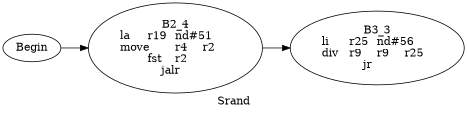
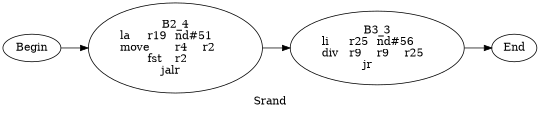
none -> (514, 48)
